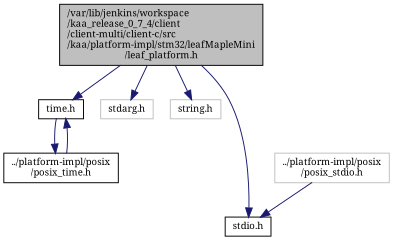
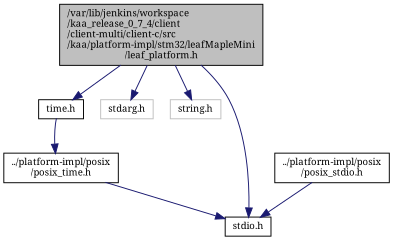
(67, 141) -> (161, 199)
(332, 168) -> (332, 168)
